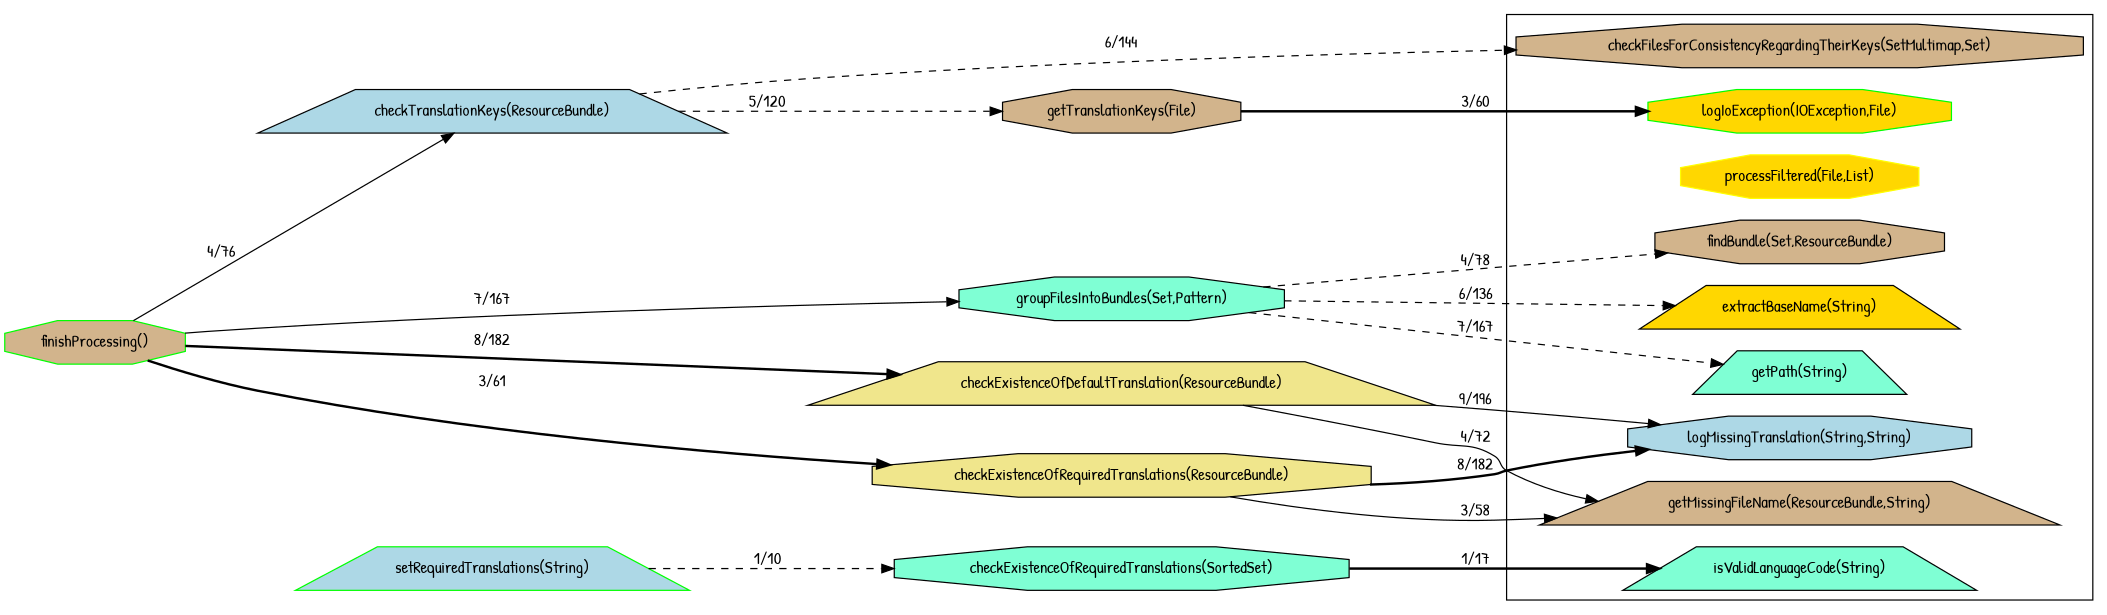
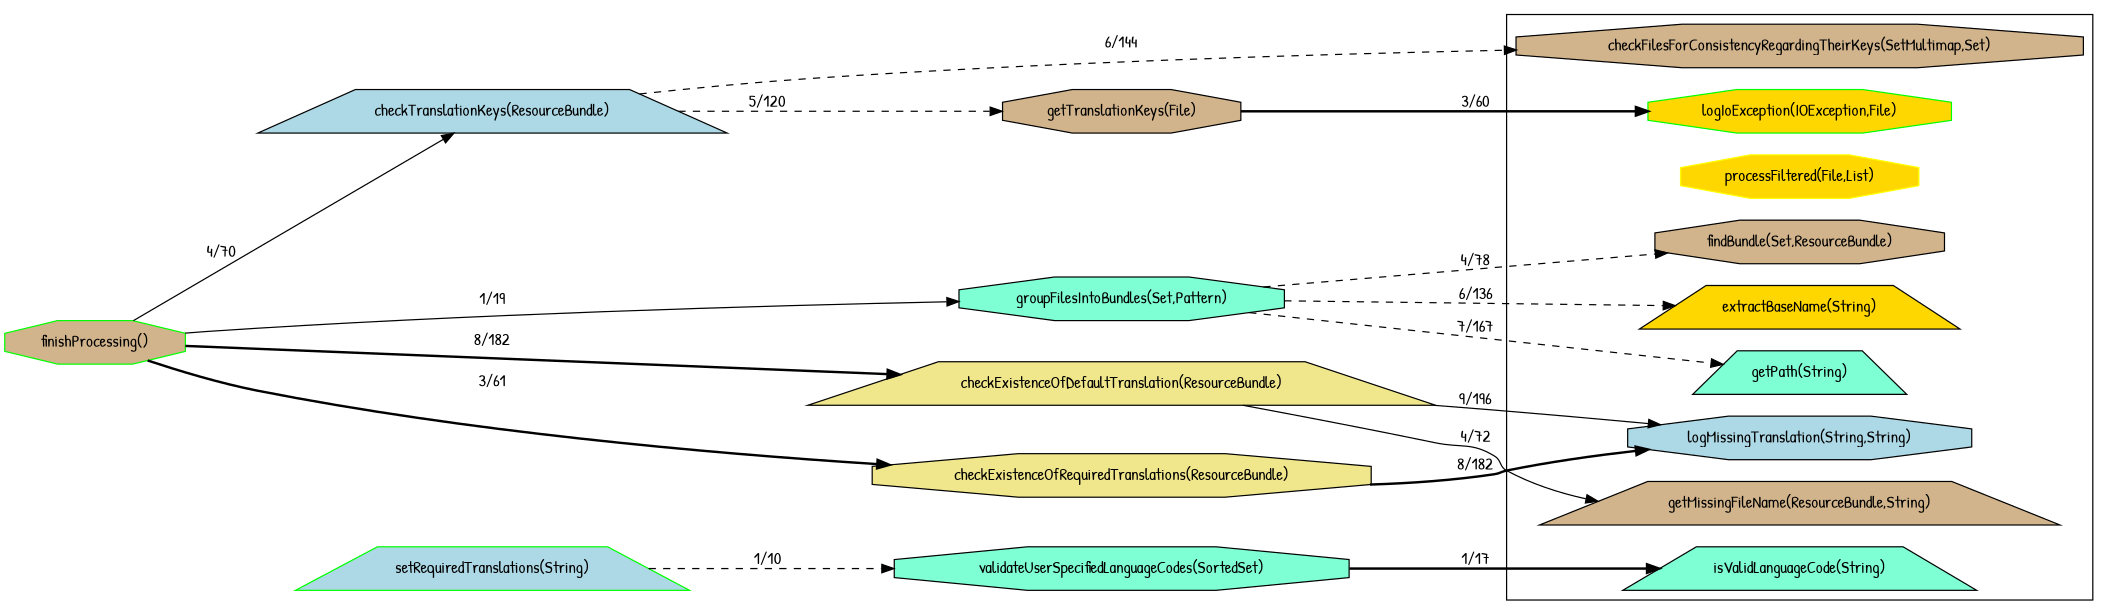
(222, 252) -> (222, 252)
(492, 299) -> (492, 299)
(1387, 517) -> none
(1122, 569) -> (1122, 569)
